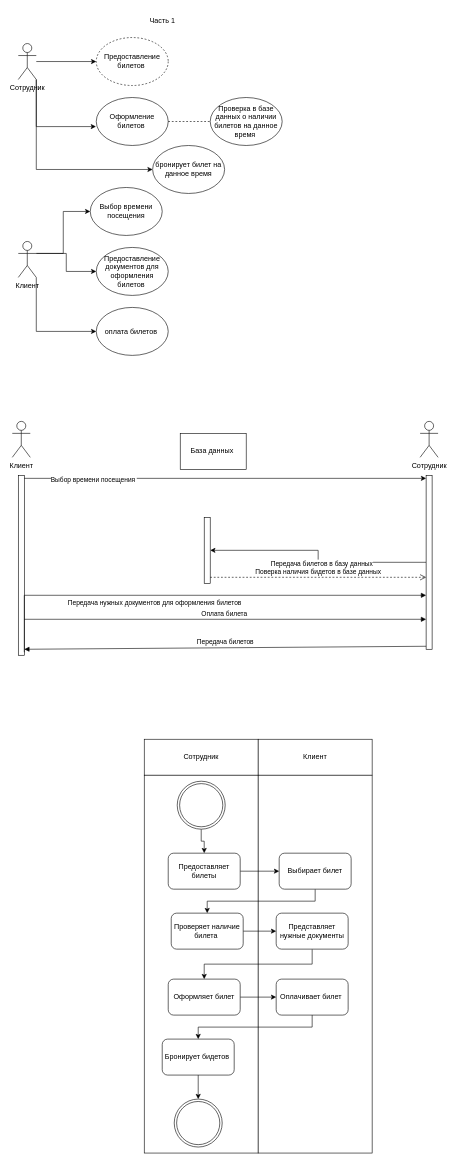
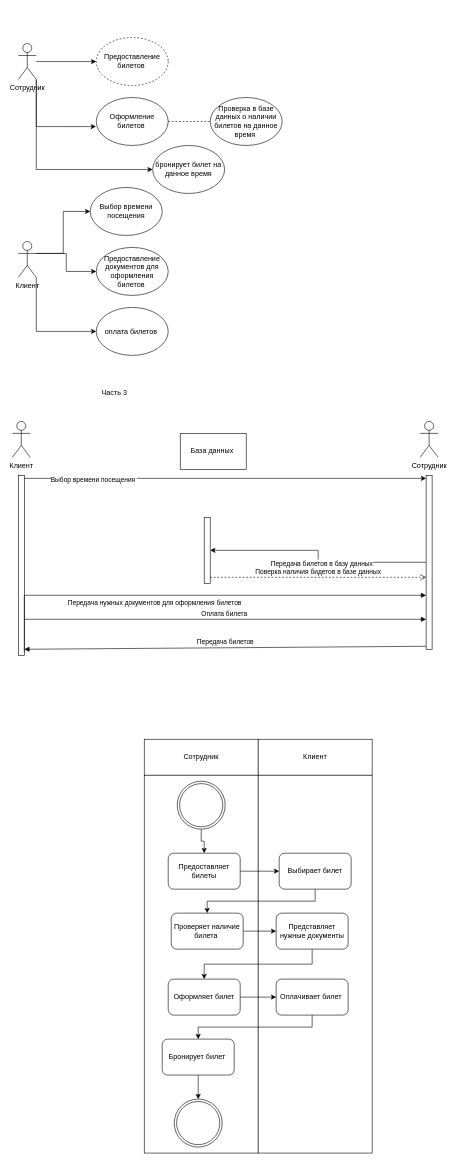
(162, 21) -> none
none -> (114, 393)
(198, 1058) -> (198, 1058)
